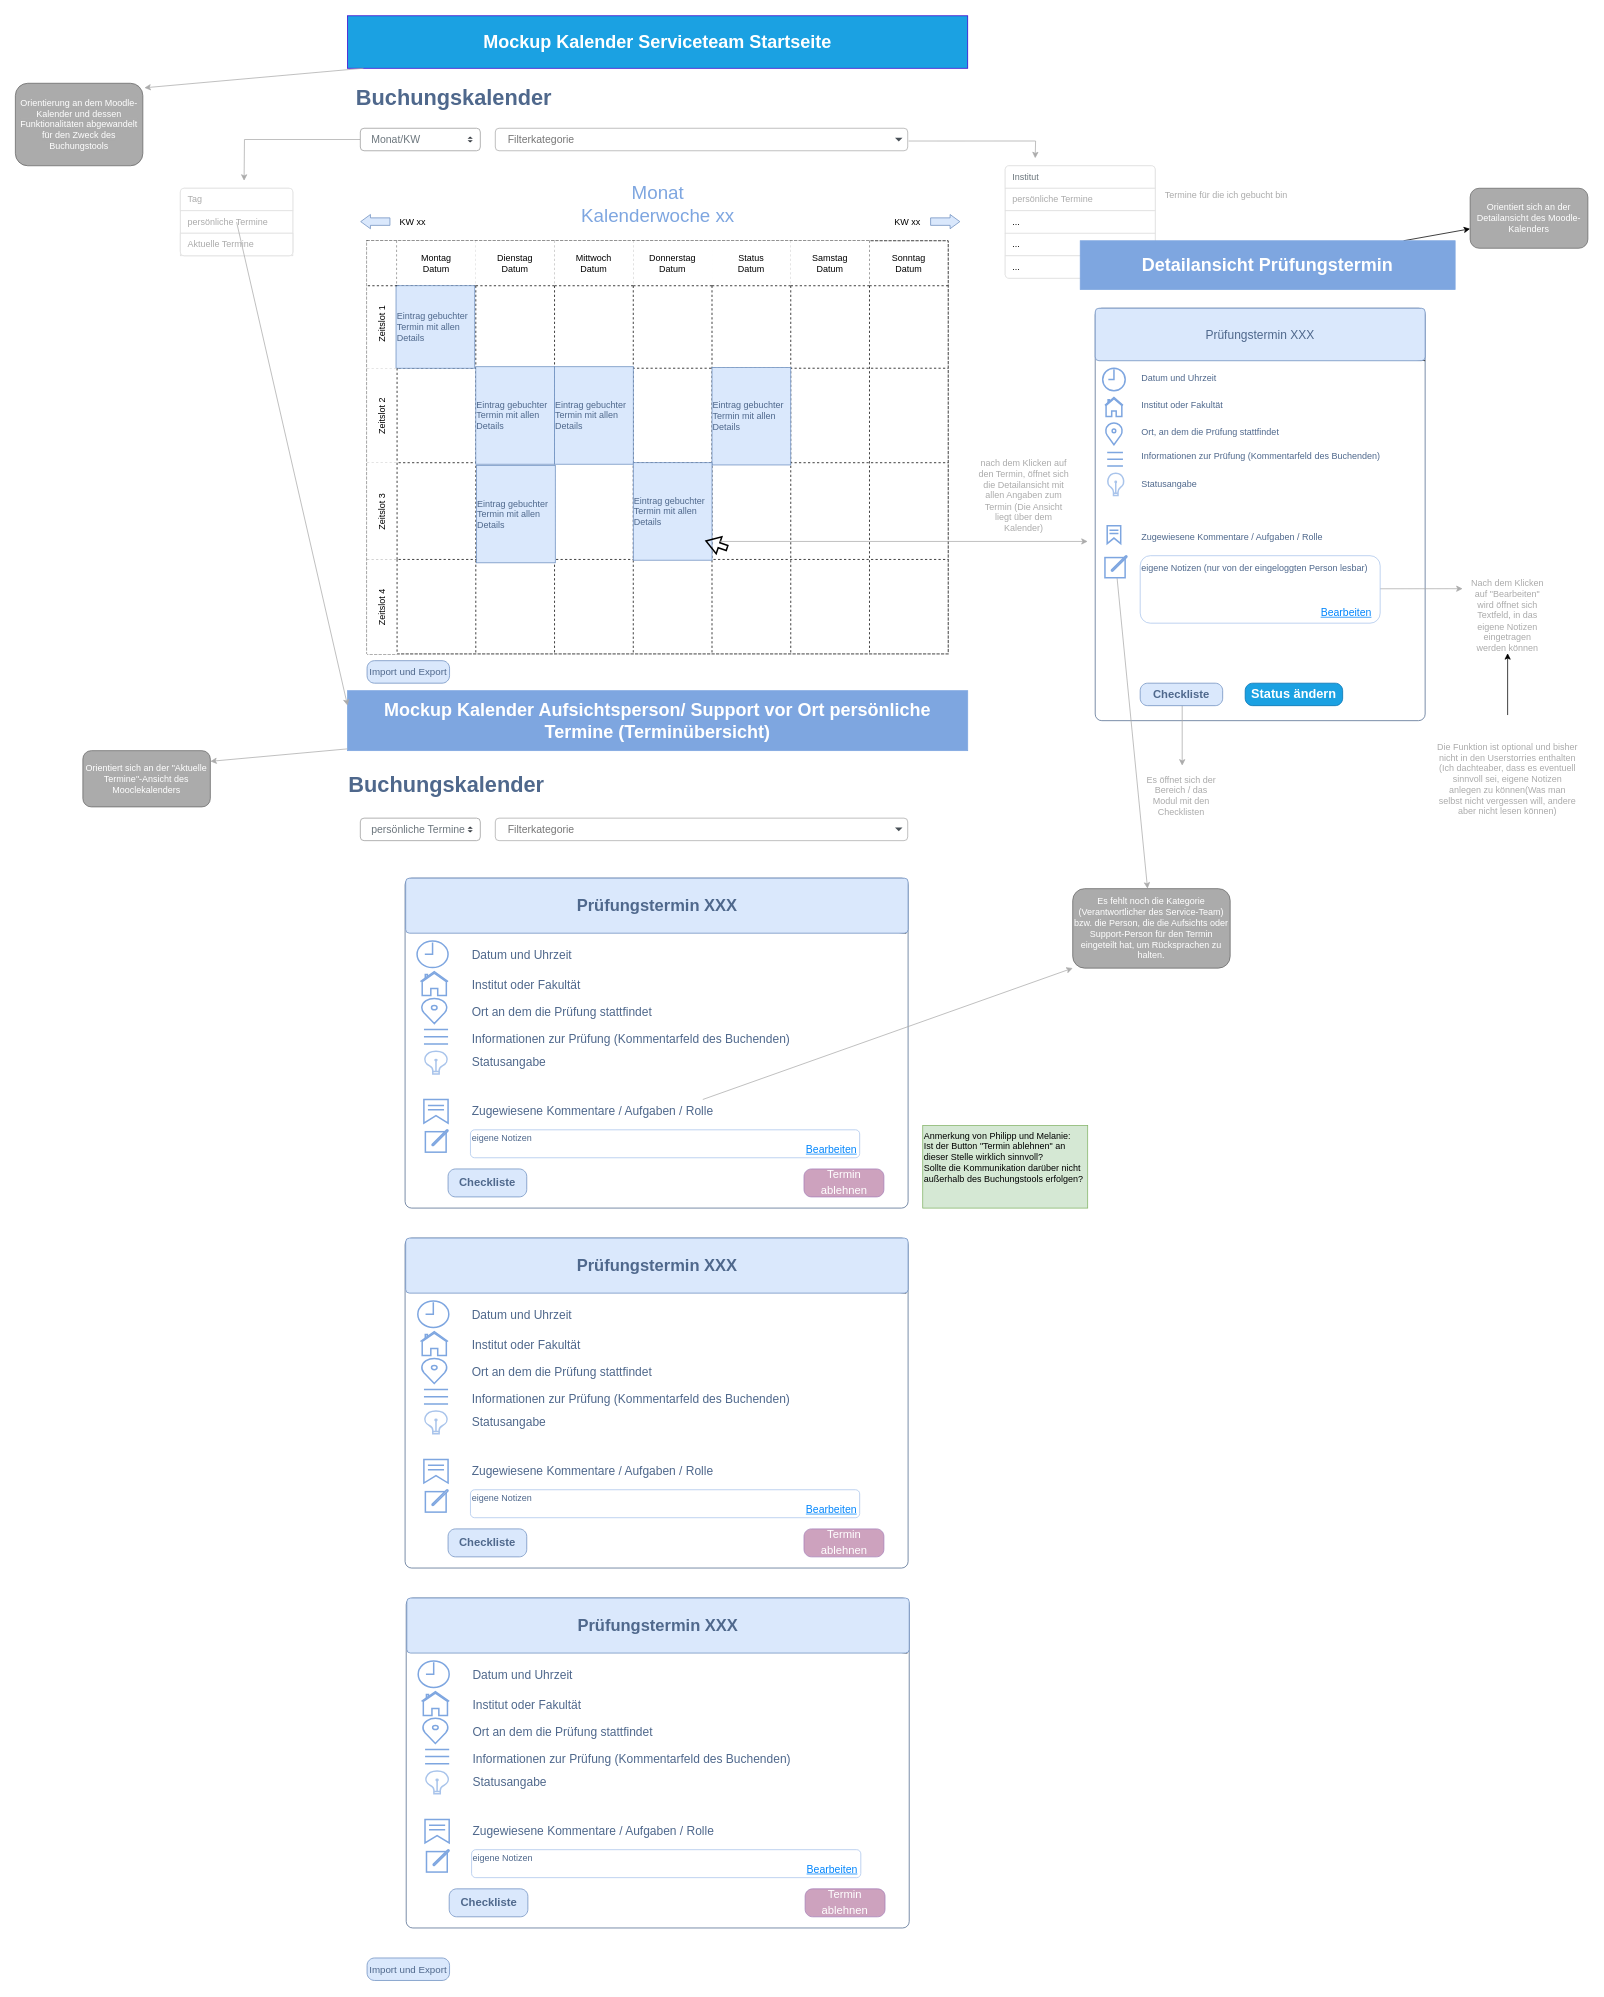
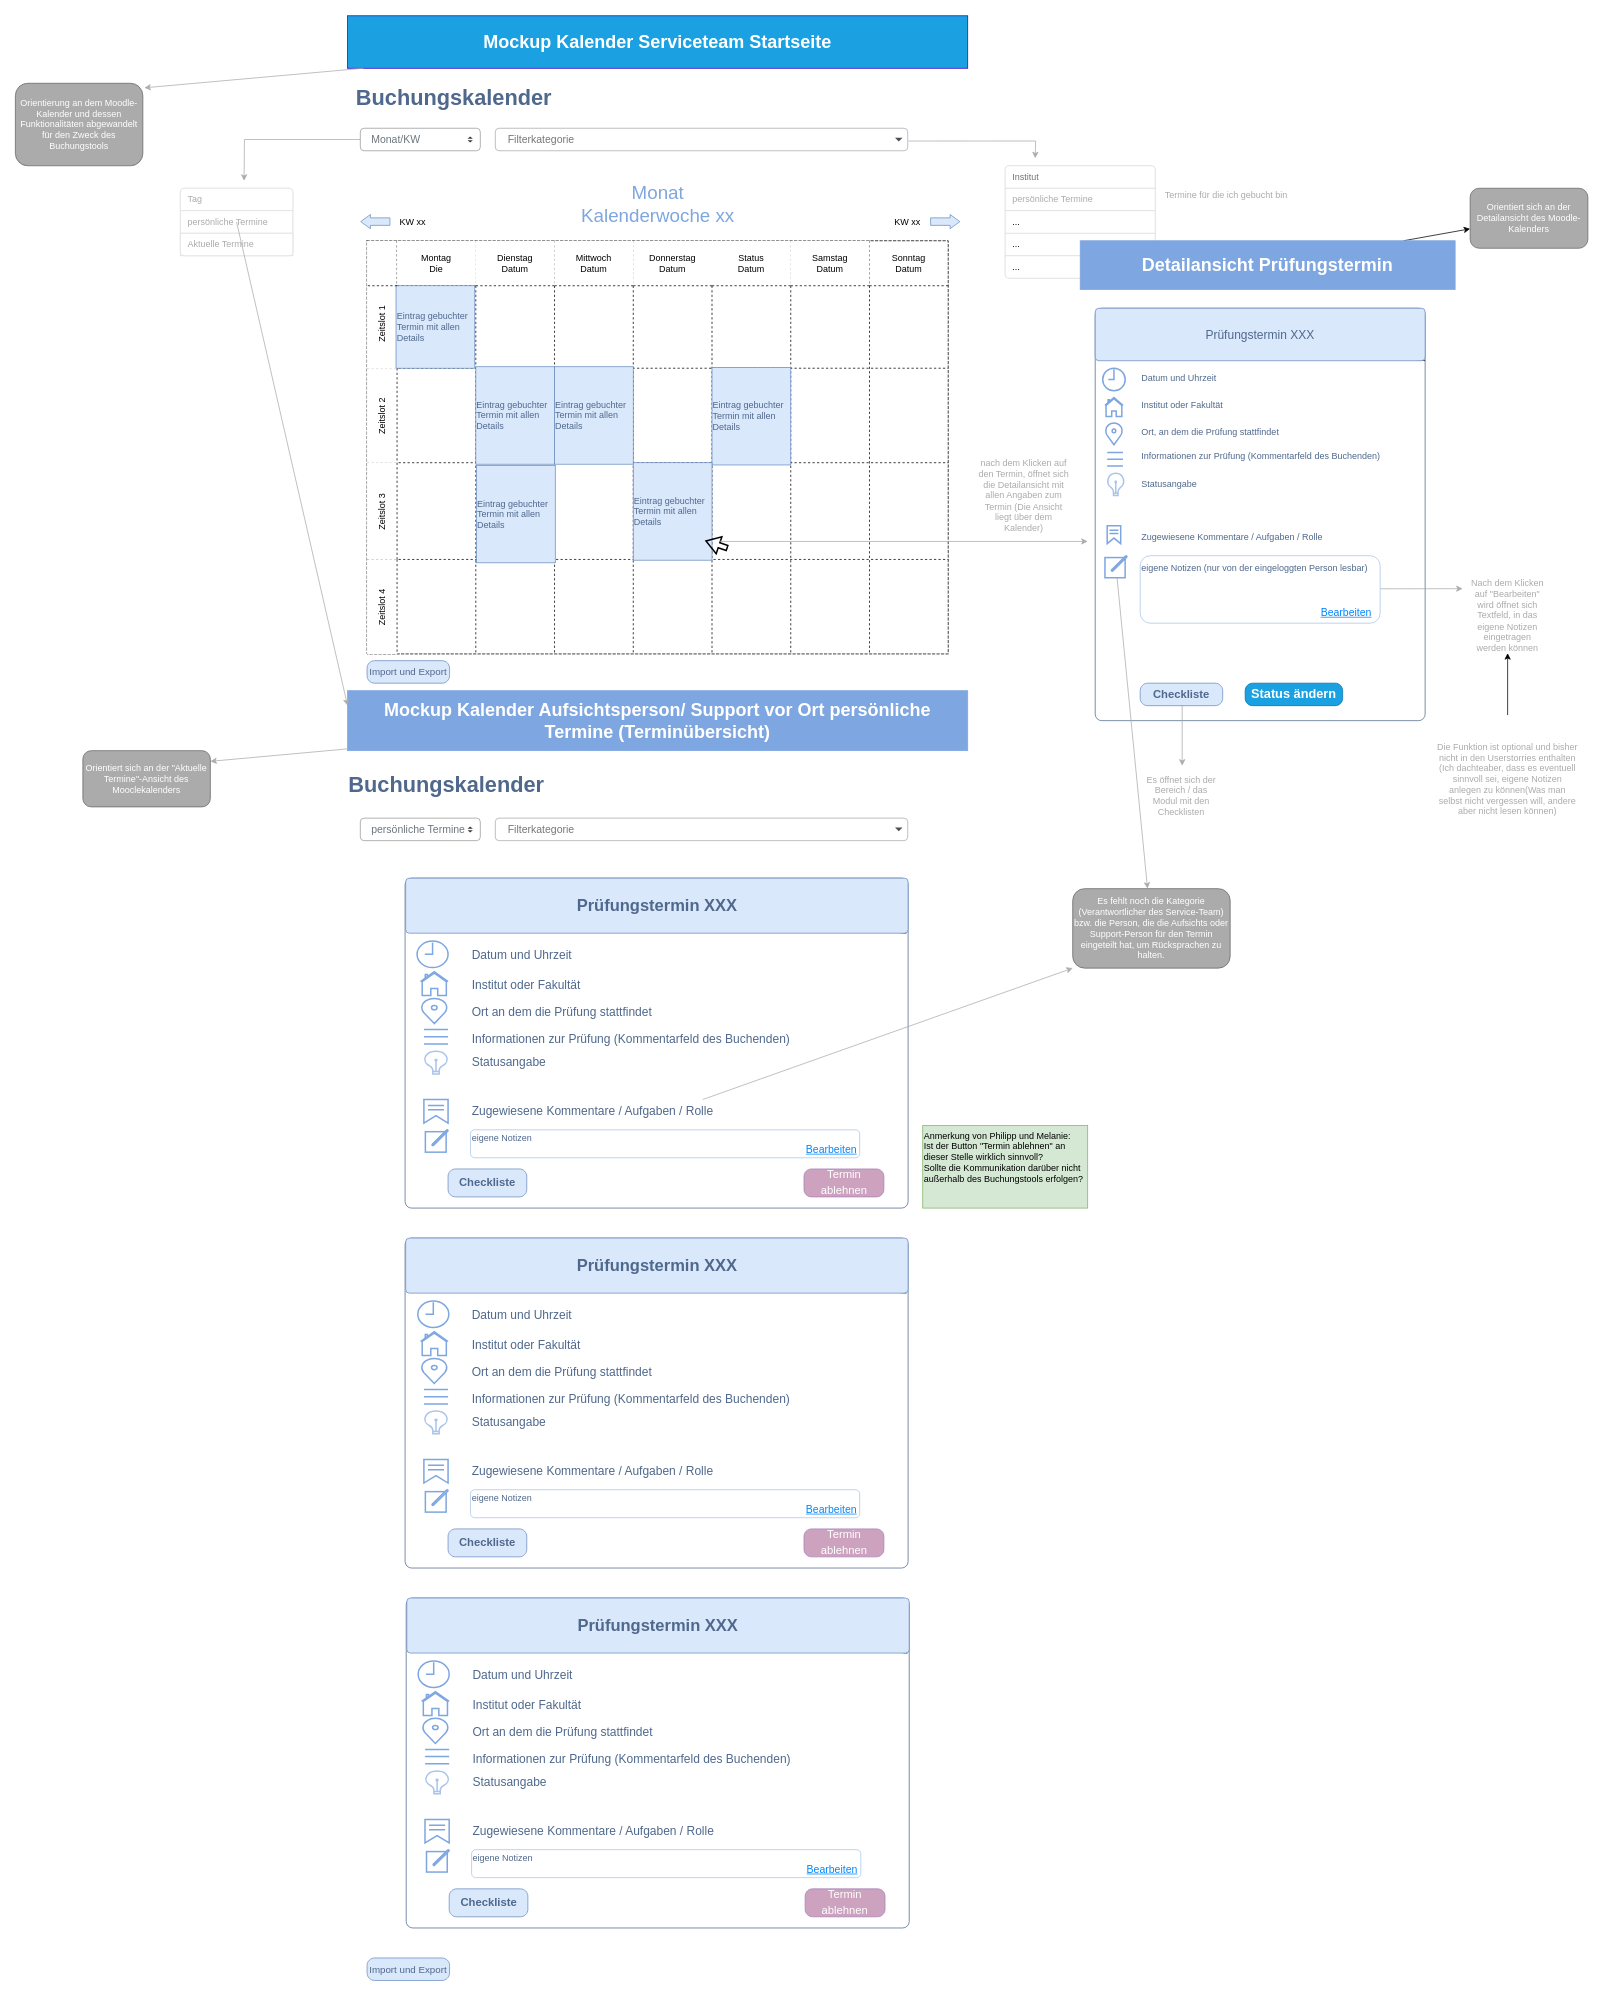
(436, 258) -> (436, 258)
